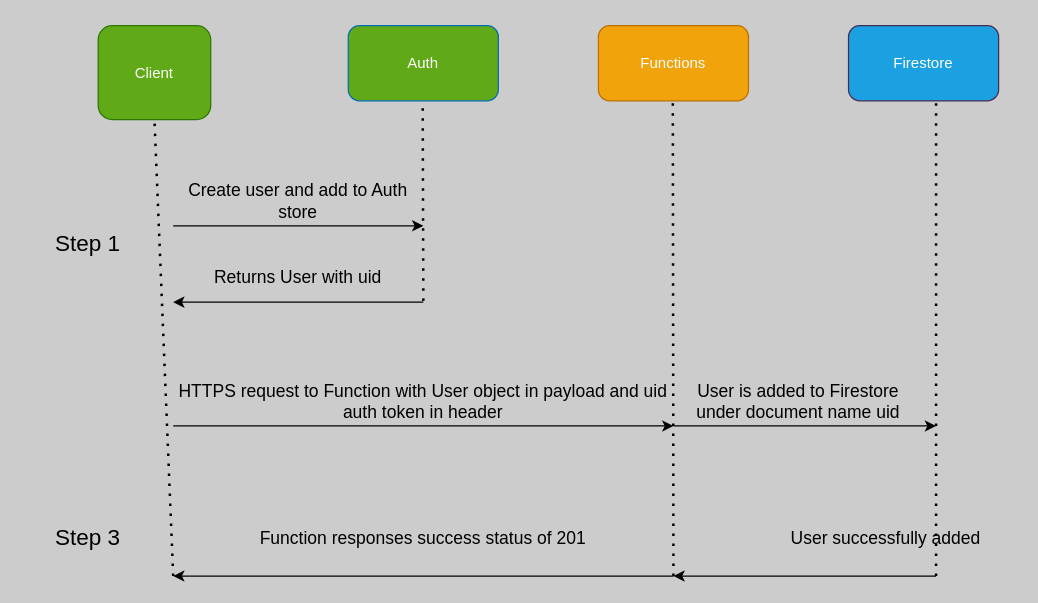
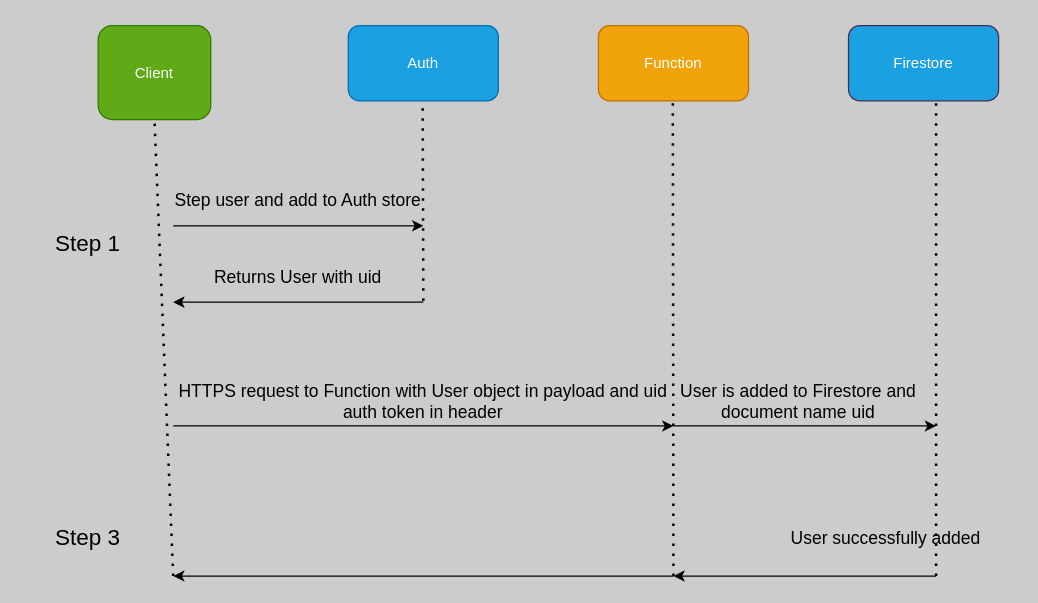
(423, 63) -> (423, 63)
(673, 63) -> (673, 63)
(298, 201) -> (298, 201)
(798, 401) -> (798, 401)
(423, 538) -> none
